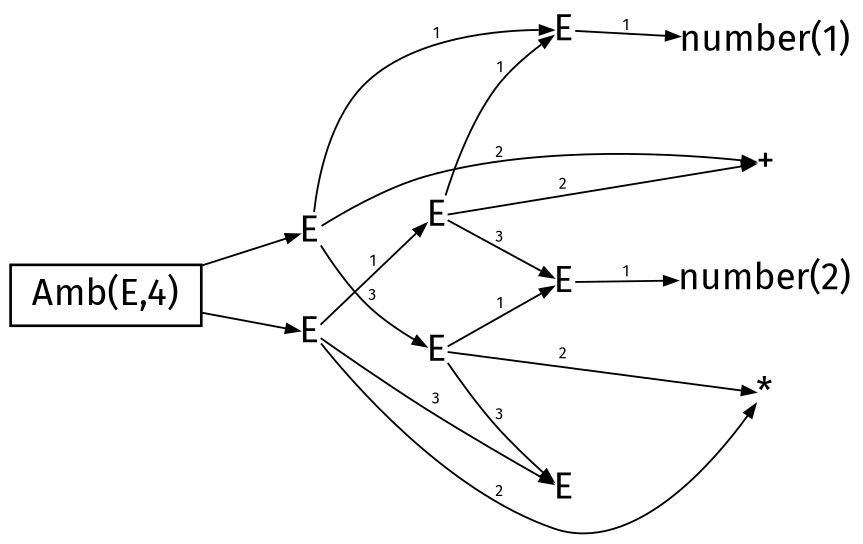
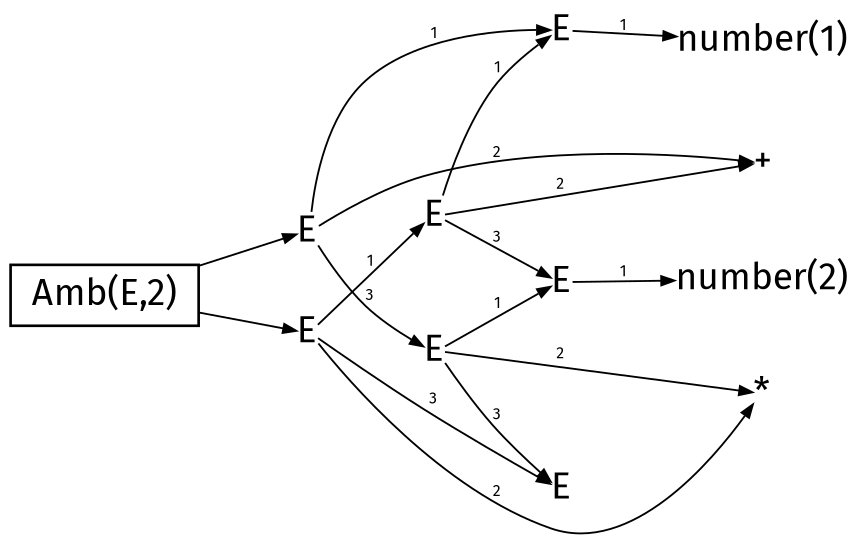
(106, 295) -> (105, 295)
